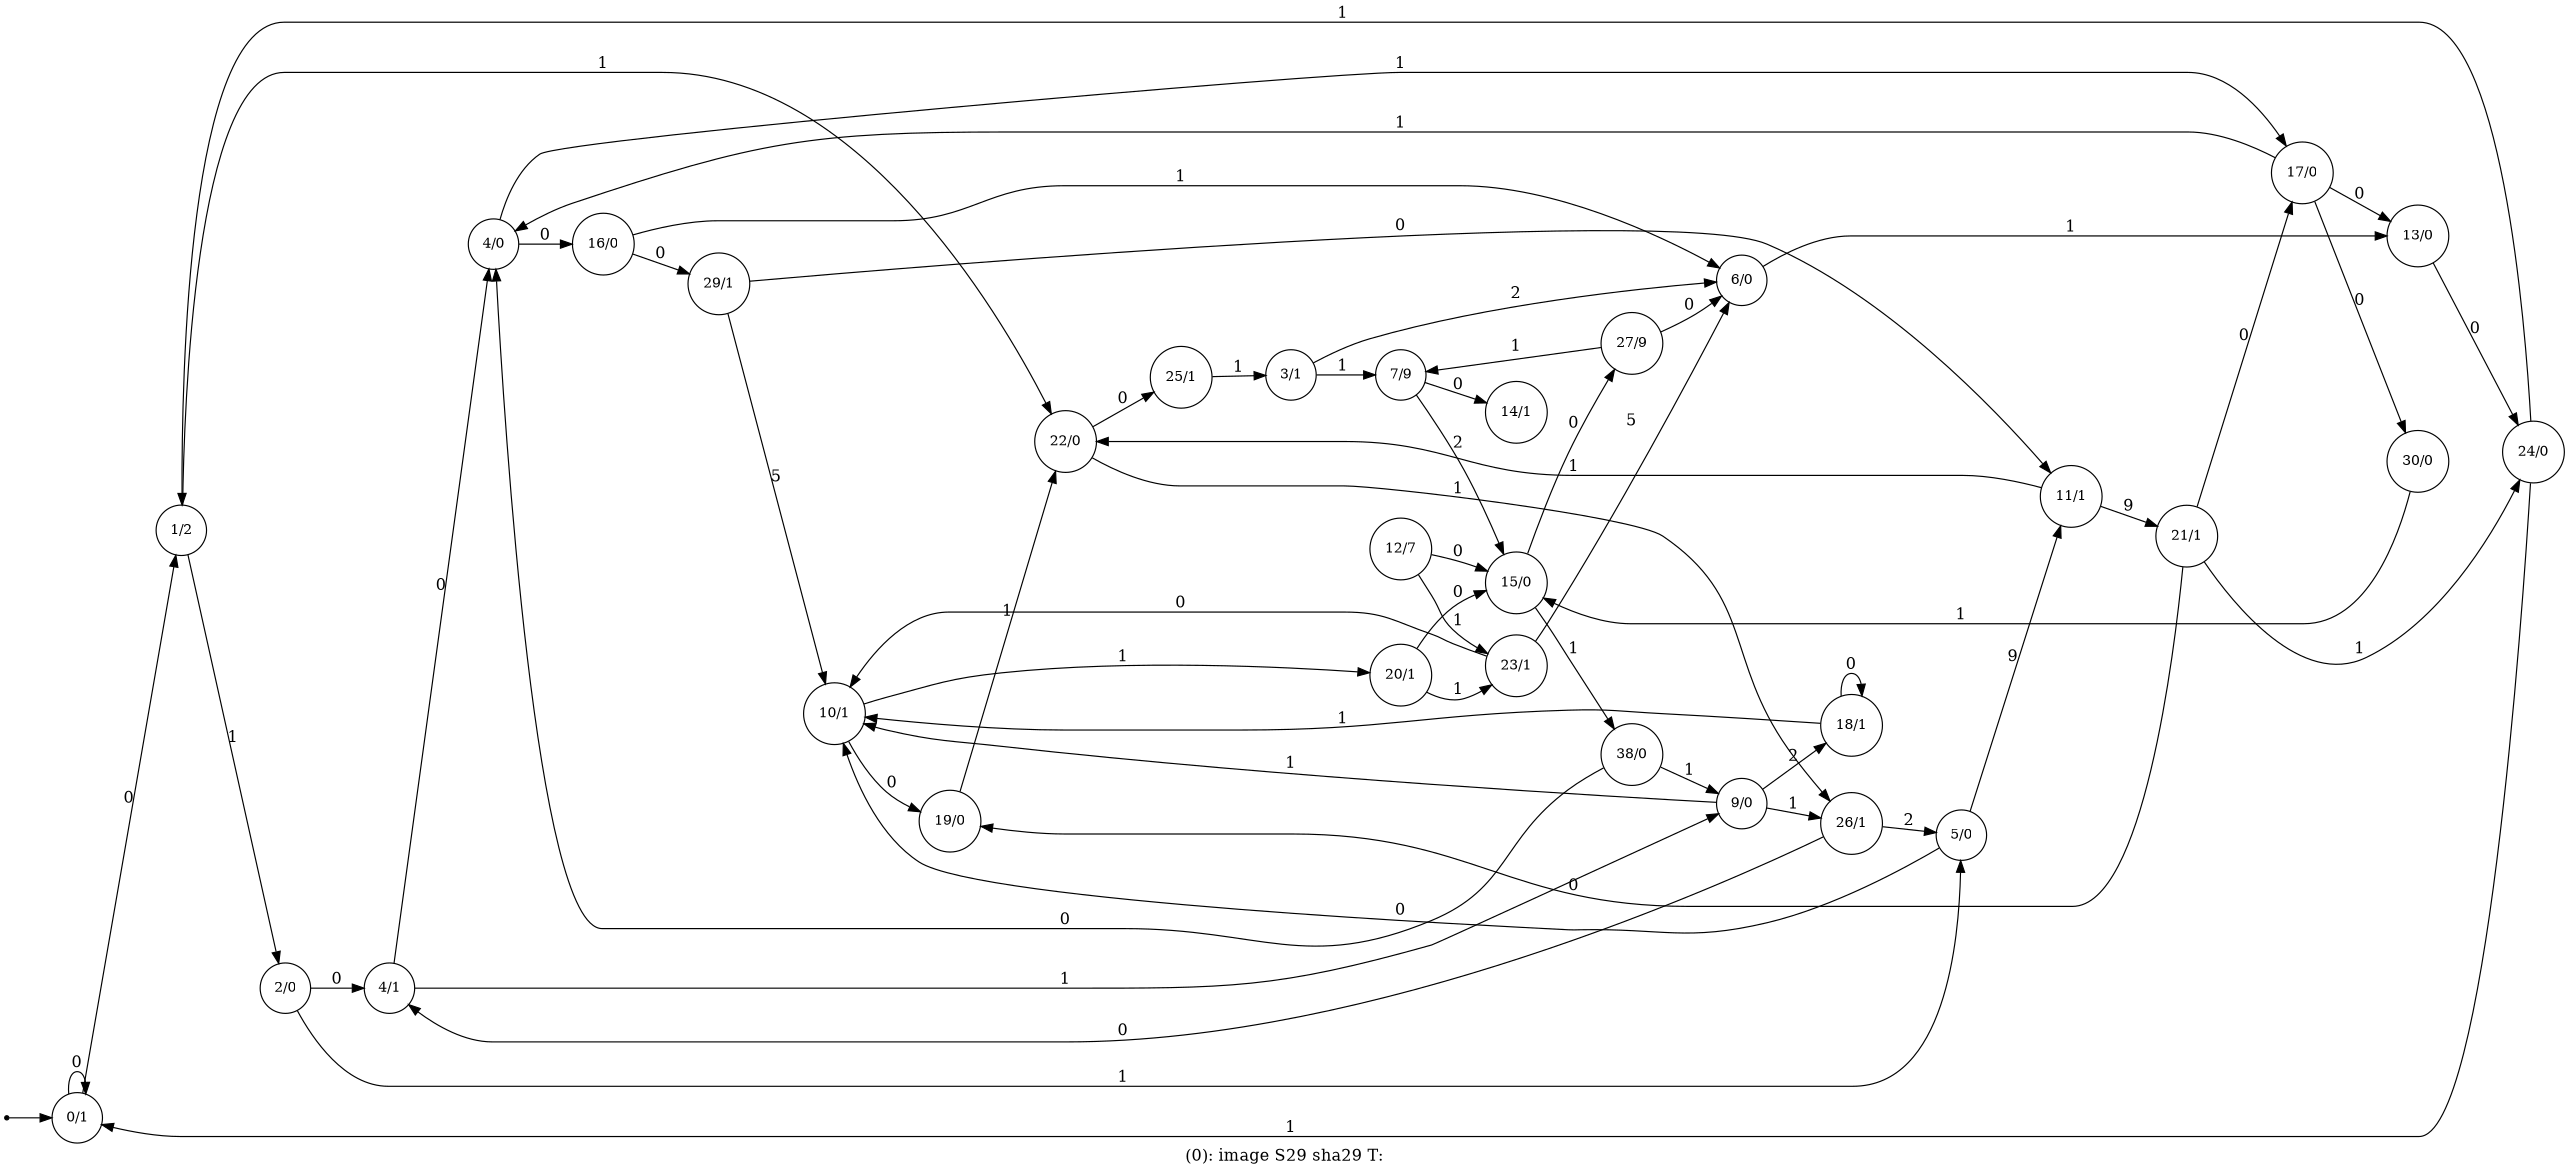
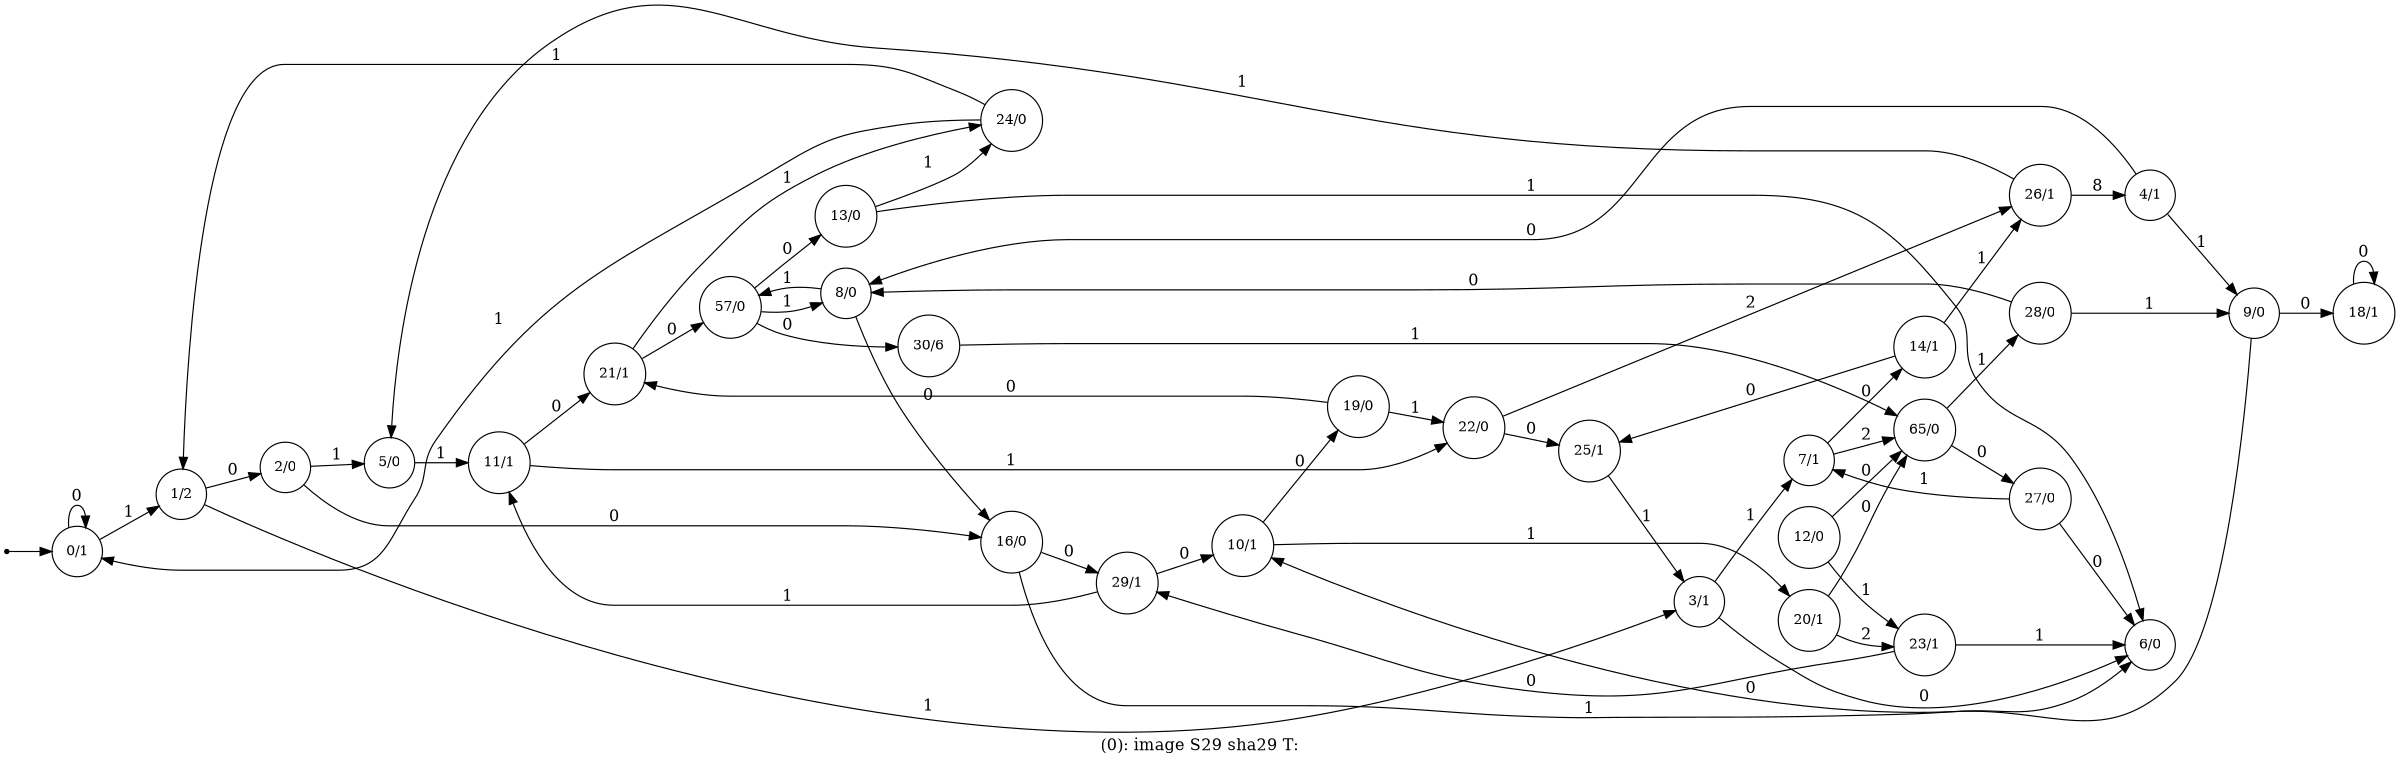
(507, 72) -> (926, 719)
(2302, 173) -> (730, 307)
(1401, 226) -> (788, 596)
(2066, 236) -> (1583, 195)
(494, 244) -> (846, 293)
(1516, 294) -> (1925, 697)
(2476, 329) -> (929, 163)
(1632, 343) -> (2040, 499)
(1401, 375) -> (1809, 460)
none -> (1763, 397)
(1632, 421) -> (2040, 636)
(2418, 461) -> (929, 346)
(777, 477) -> (1185, 554)
(1459, 489) -> (1751, 303)
(2129, 506) -> (557, 407)
(1401, 549) -> (1809, 537)
(1516, 583) -> (1925, 430)
(1163, 612) -> (1527, 691)
(2013, 657) -> (441, 454)
(1459, 690) -> (1867, 635)
(1349, 726) -> none
(233, 738) -> (233, 470)
(1632, 755) -> (2040, 313)
(1794, 756) -> (2306, 304)
(1291, 763) -> (1751, 689)
(129, 798) -> (129, 512)
(1788, 812) -> (1979, 276)
(1909, 821) -> (1243, 83)
(1713, 906) -> (991, 396)
(1370, 919) -> none
(331, 988) -> (631, 526)
(1123, 1031) -> (2098, 186)
